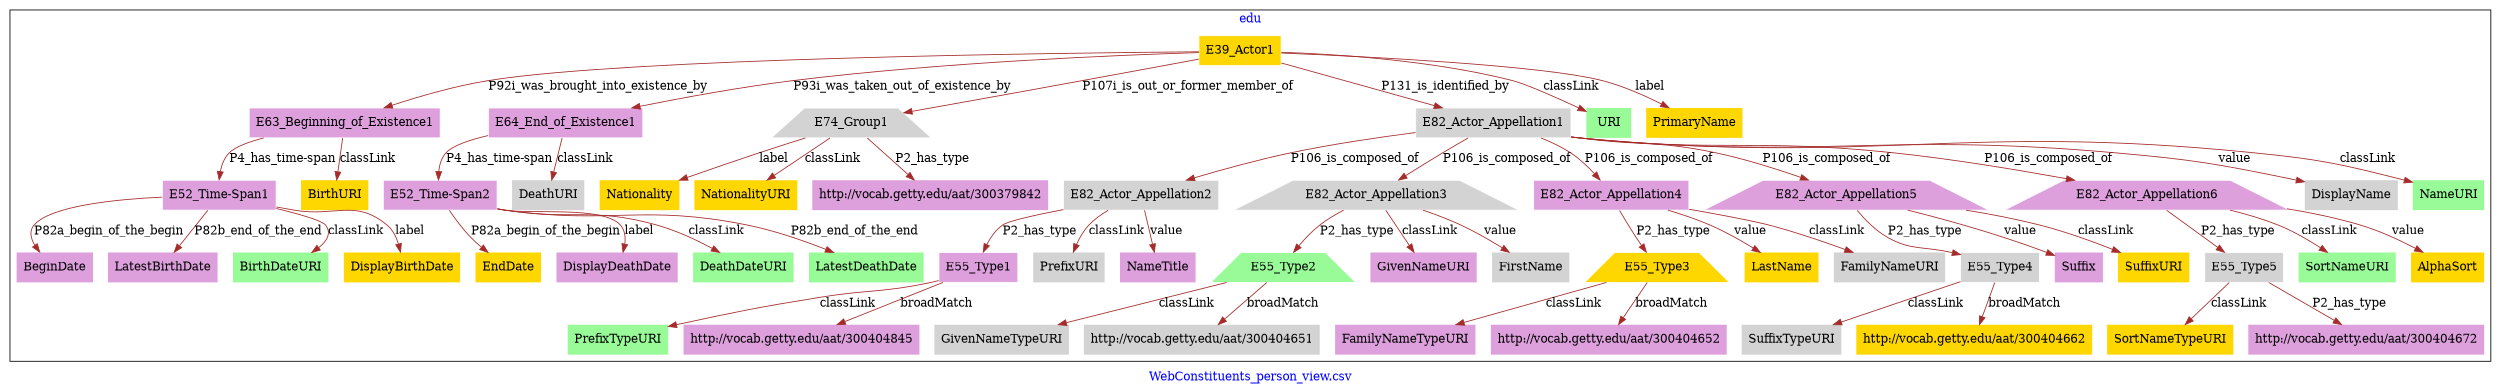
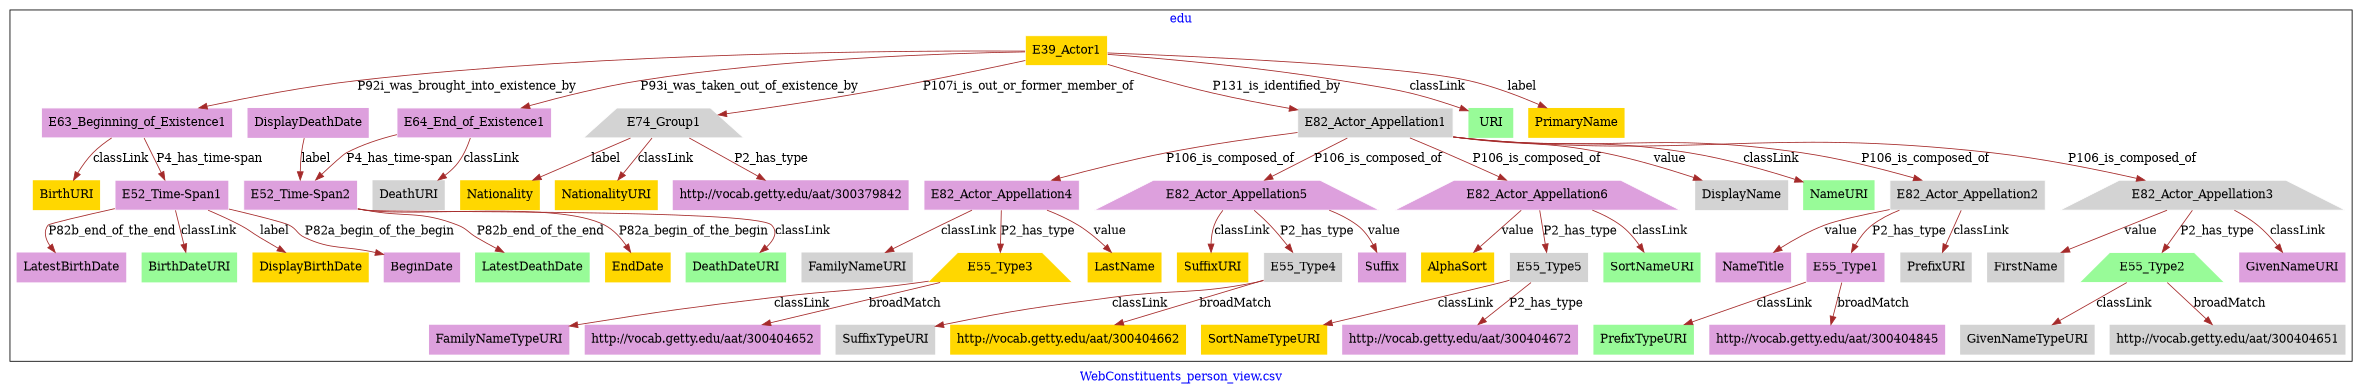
(570, 212) -> (301, 155)
